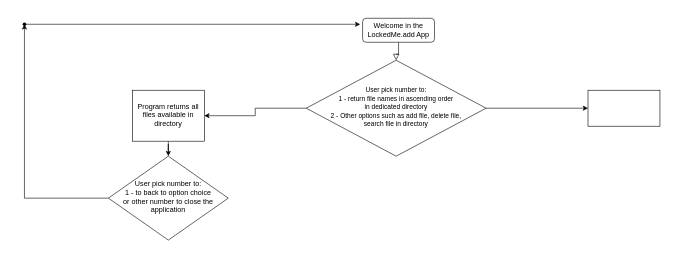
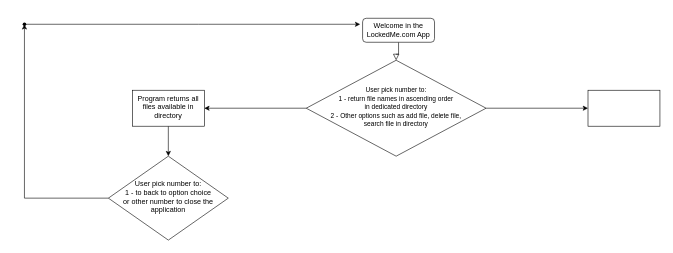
(399, 30) -> (399, 30)
(168, 116) -> (168, 108)
